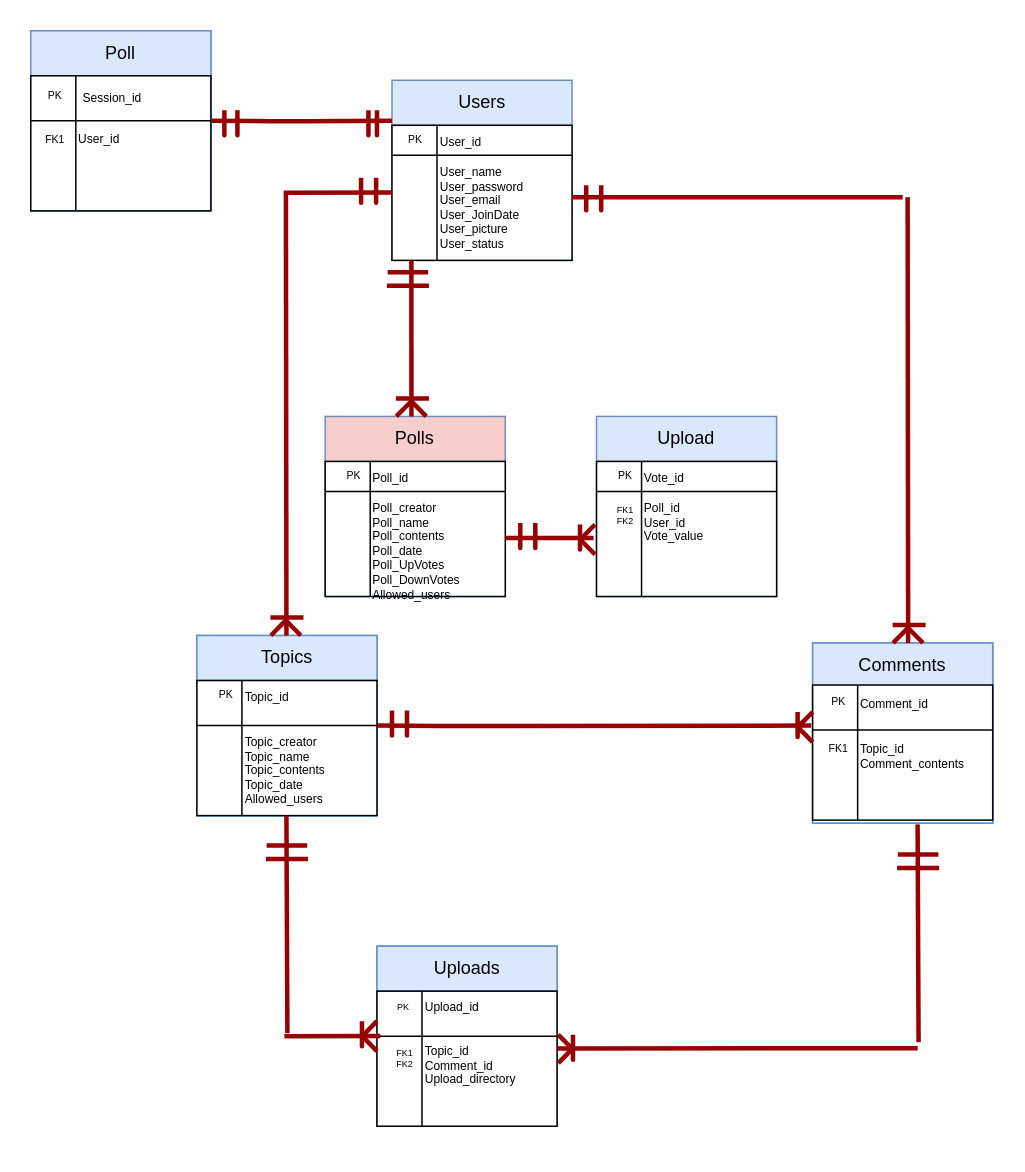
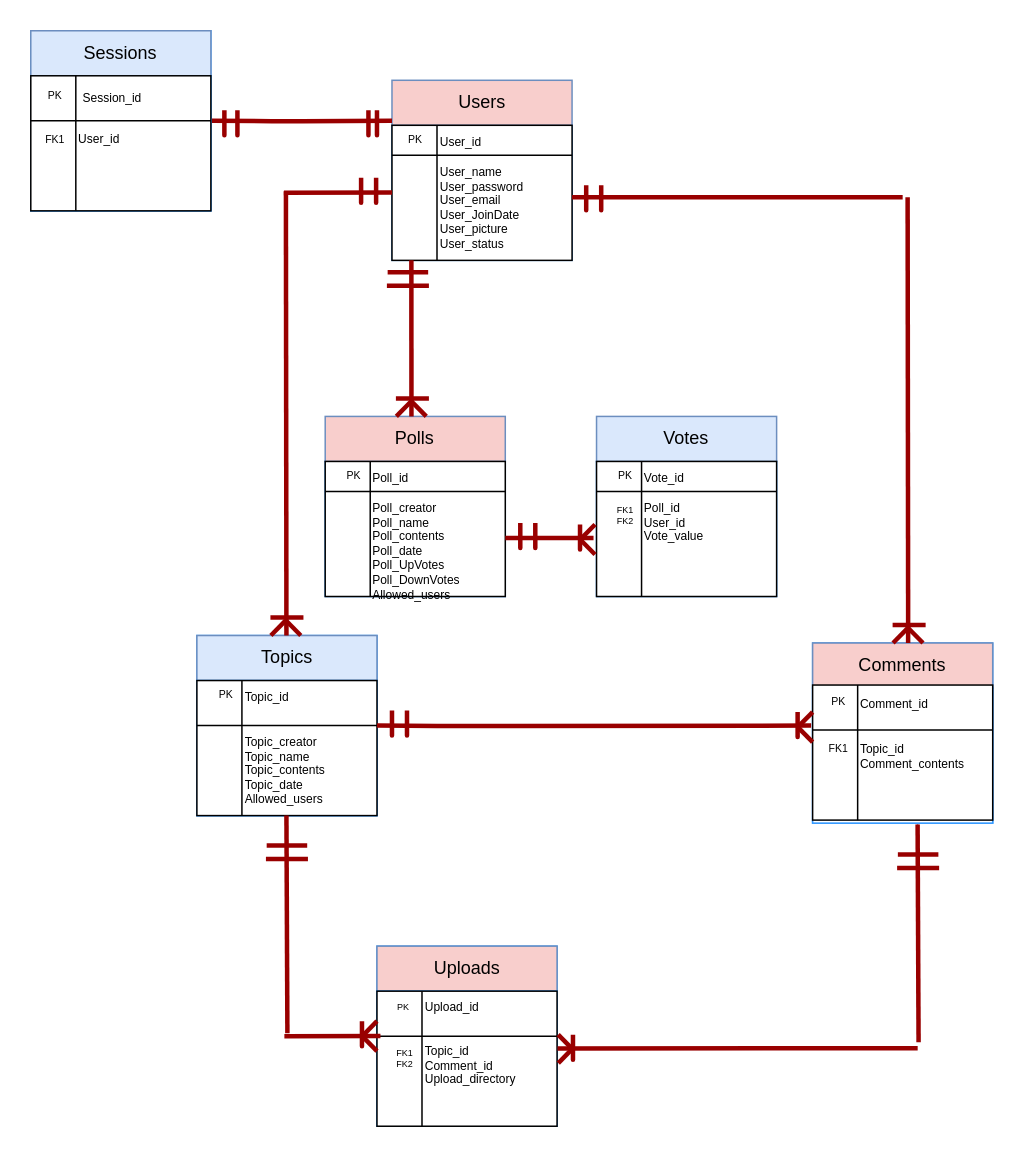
(121, 53) -> (121, 53)
(482, 103) -> (482, 103)
(686, 439) -> (686, 439)
(902, 665) -> (902, 665)
(467, 968) -> (467, 968)
